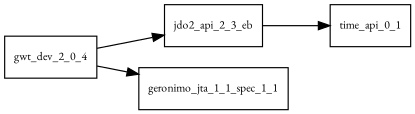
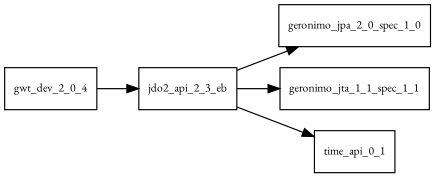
none -> (355, 26)
(112, 69) -> (252, 89)
